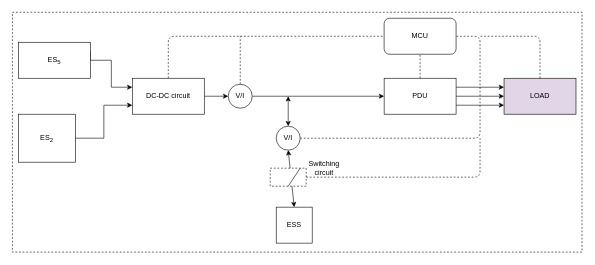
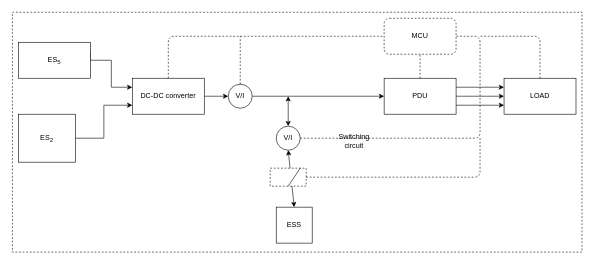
(420, 36) -> (420, 36)
(168, 96) -> (168, 96)
(540, 96) -> (540, 96)
(324, 168) -> (354, 141)
